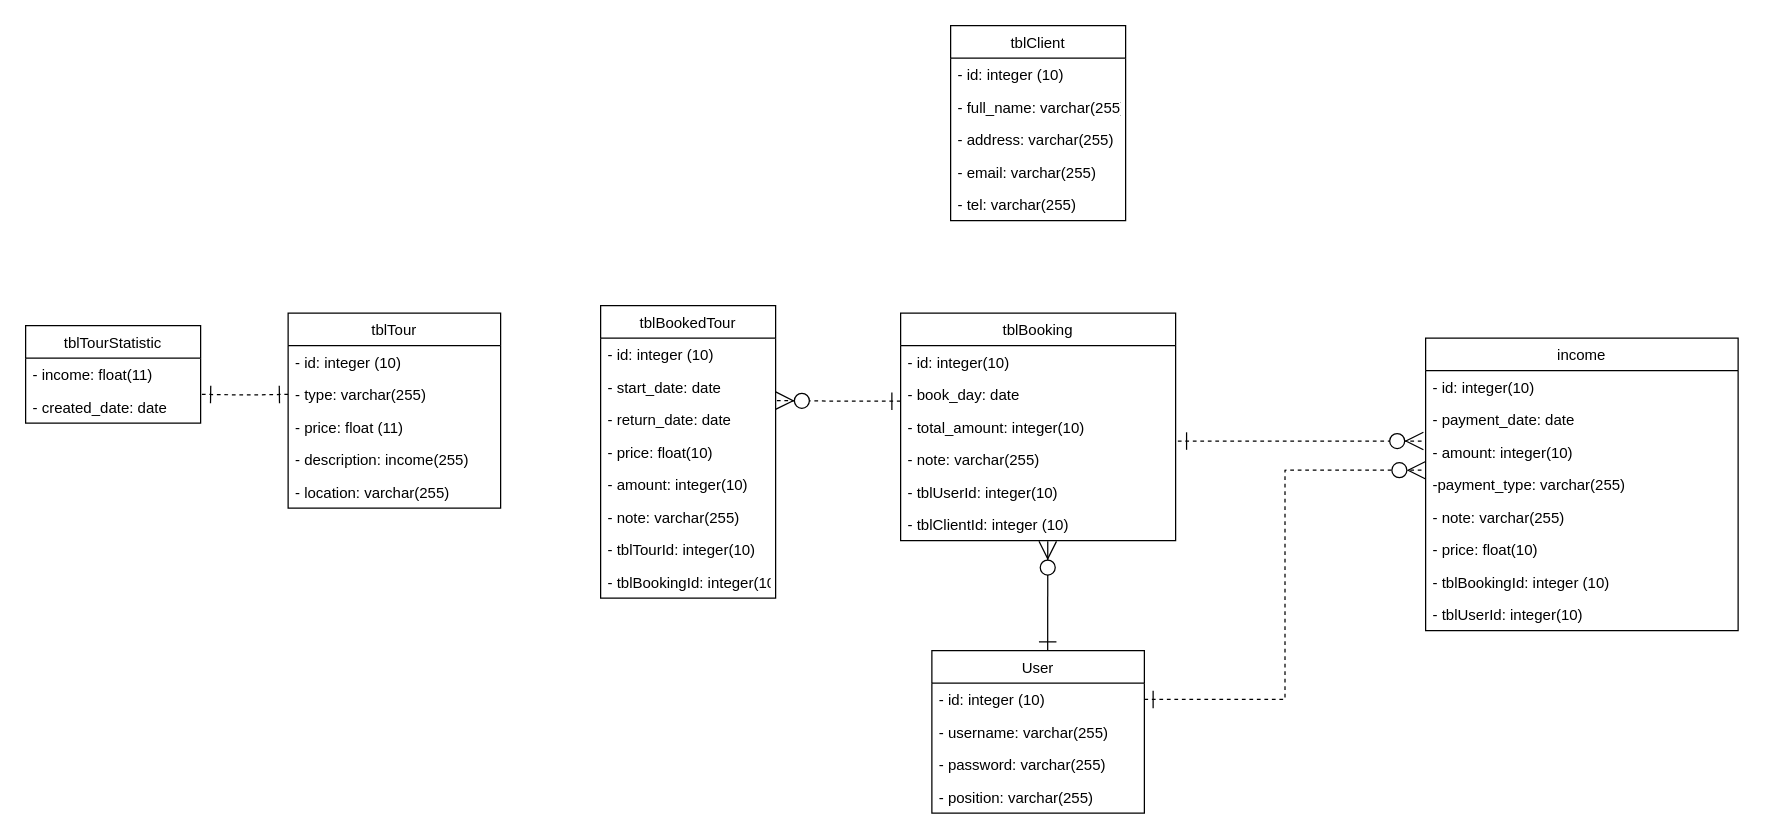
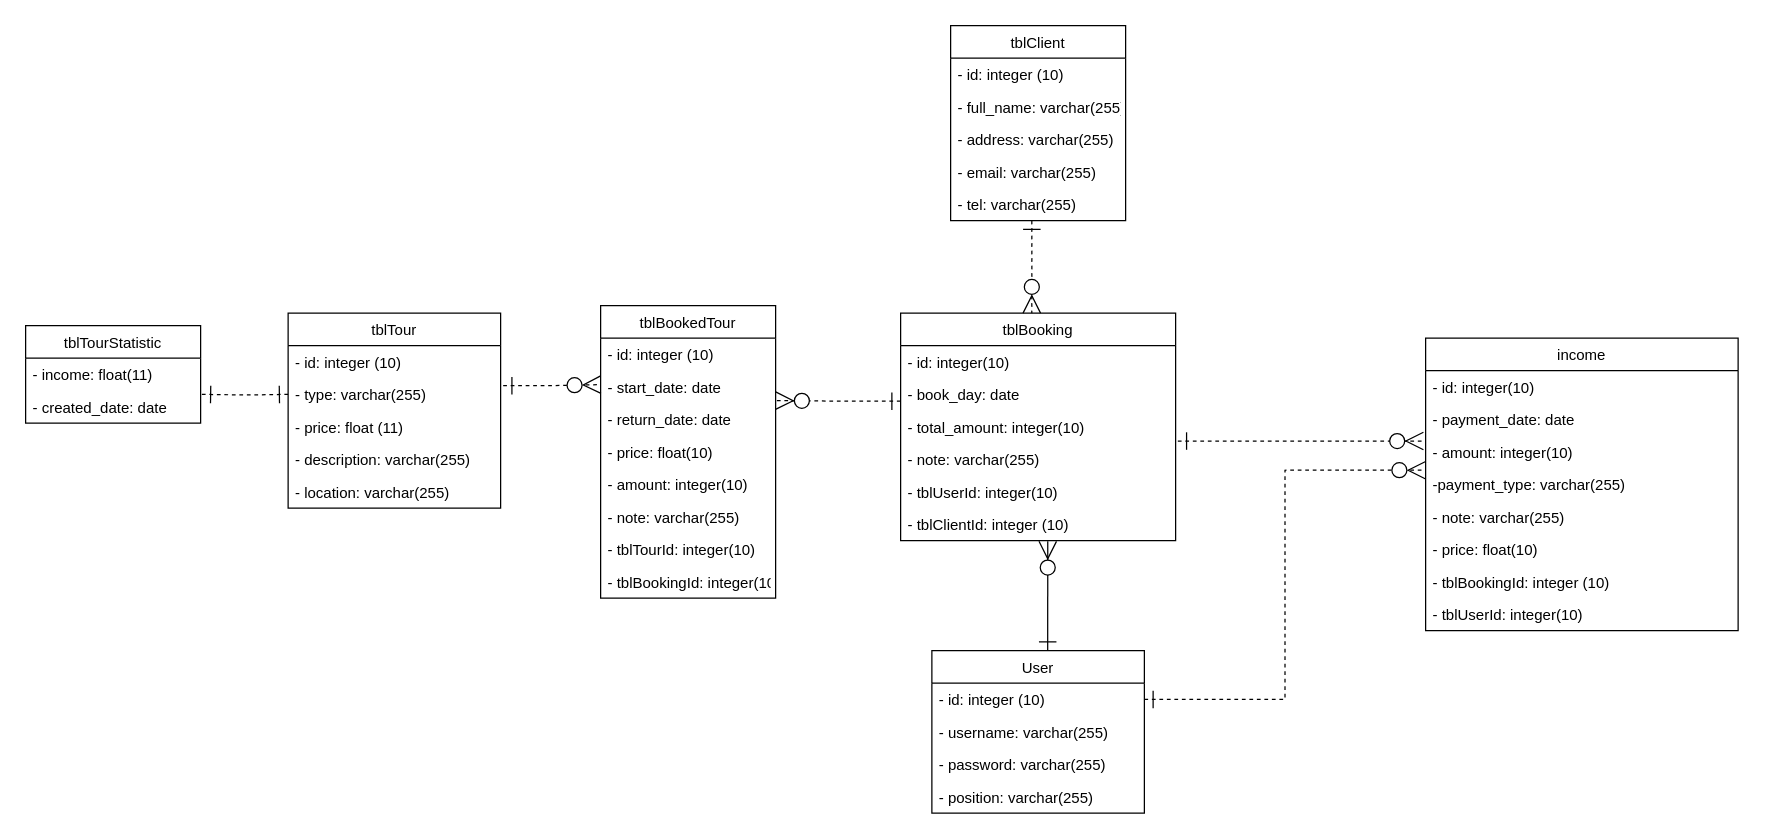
none -> (1032, 251)
none -> (535, 386)
(393, 460) -> (399, 460)
